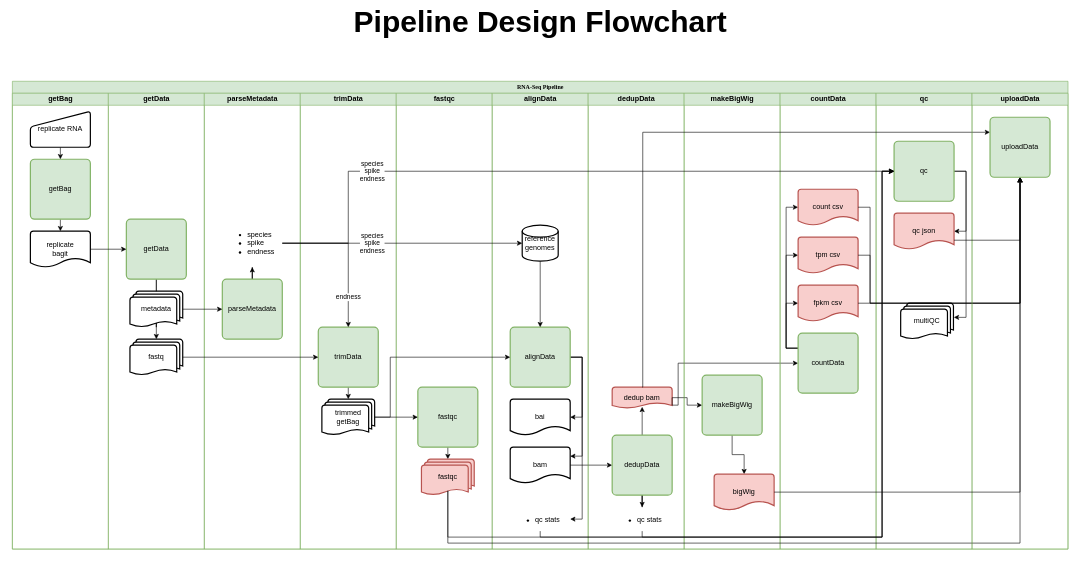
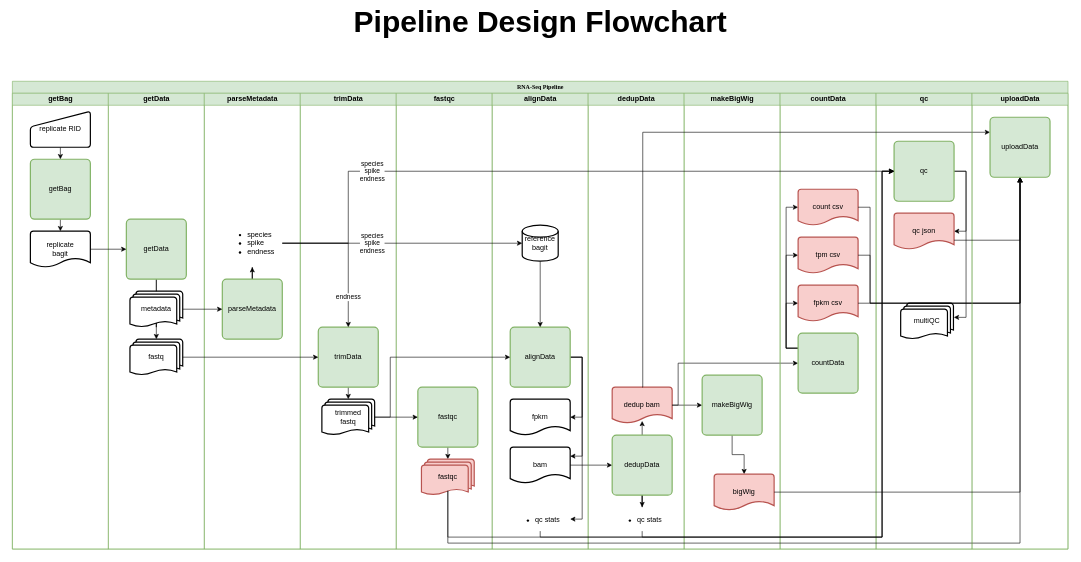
(60, 129) -> (60, 129)
(540, 243) -> (540, 243)
(642, 398) -> (642, 405)
(348, 417) -> (348, 417)
(540, 417) -> (540, 417)
